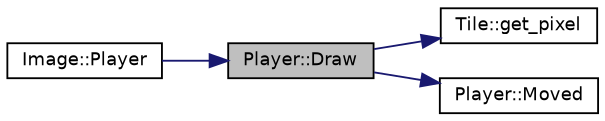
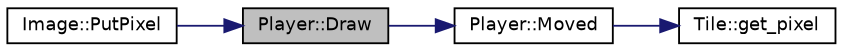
(398, 45) -> (636, 26)
(85, 61) -> (92, 26)
